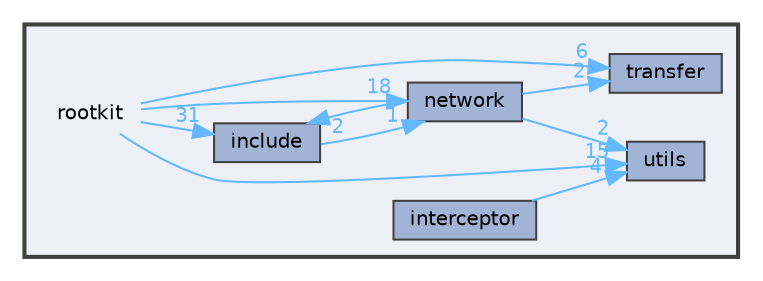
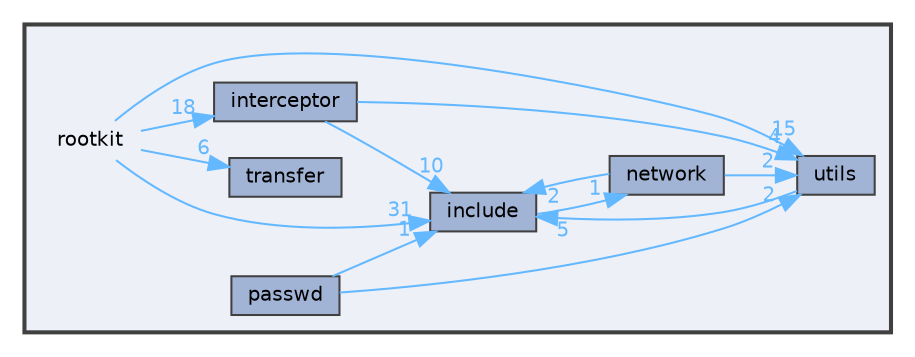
(556, 89) -> none
(264, 102) -> (167, 126)
none -> (379, 151)
none -> (679, 217)
none -> (285, 296)
